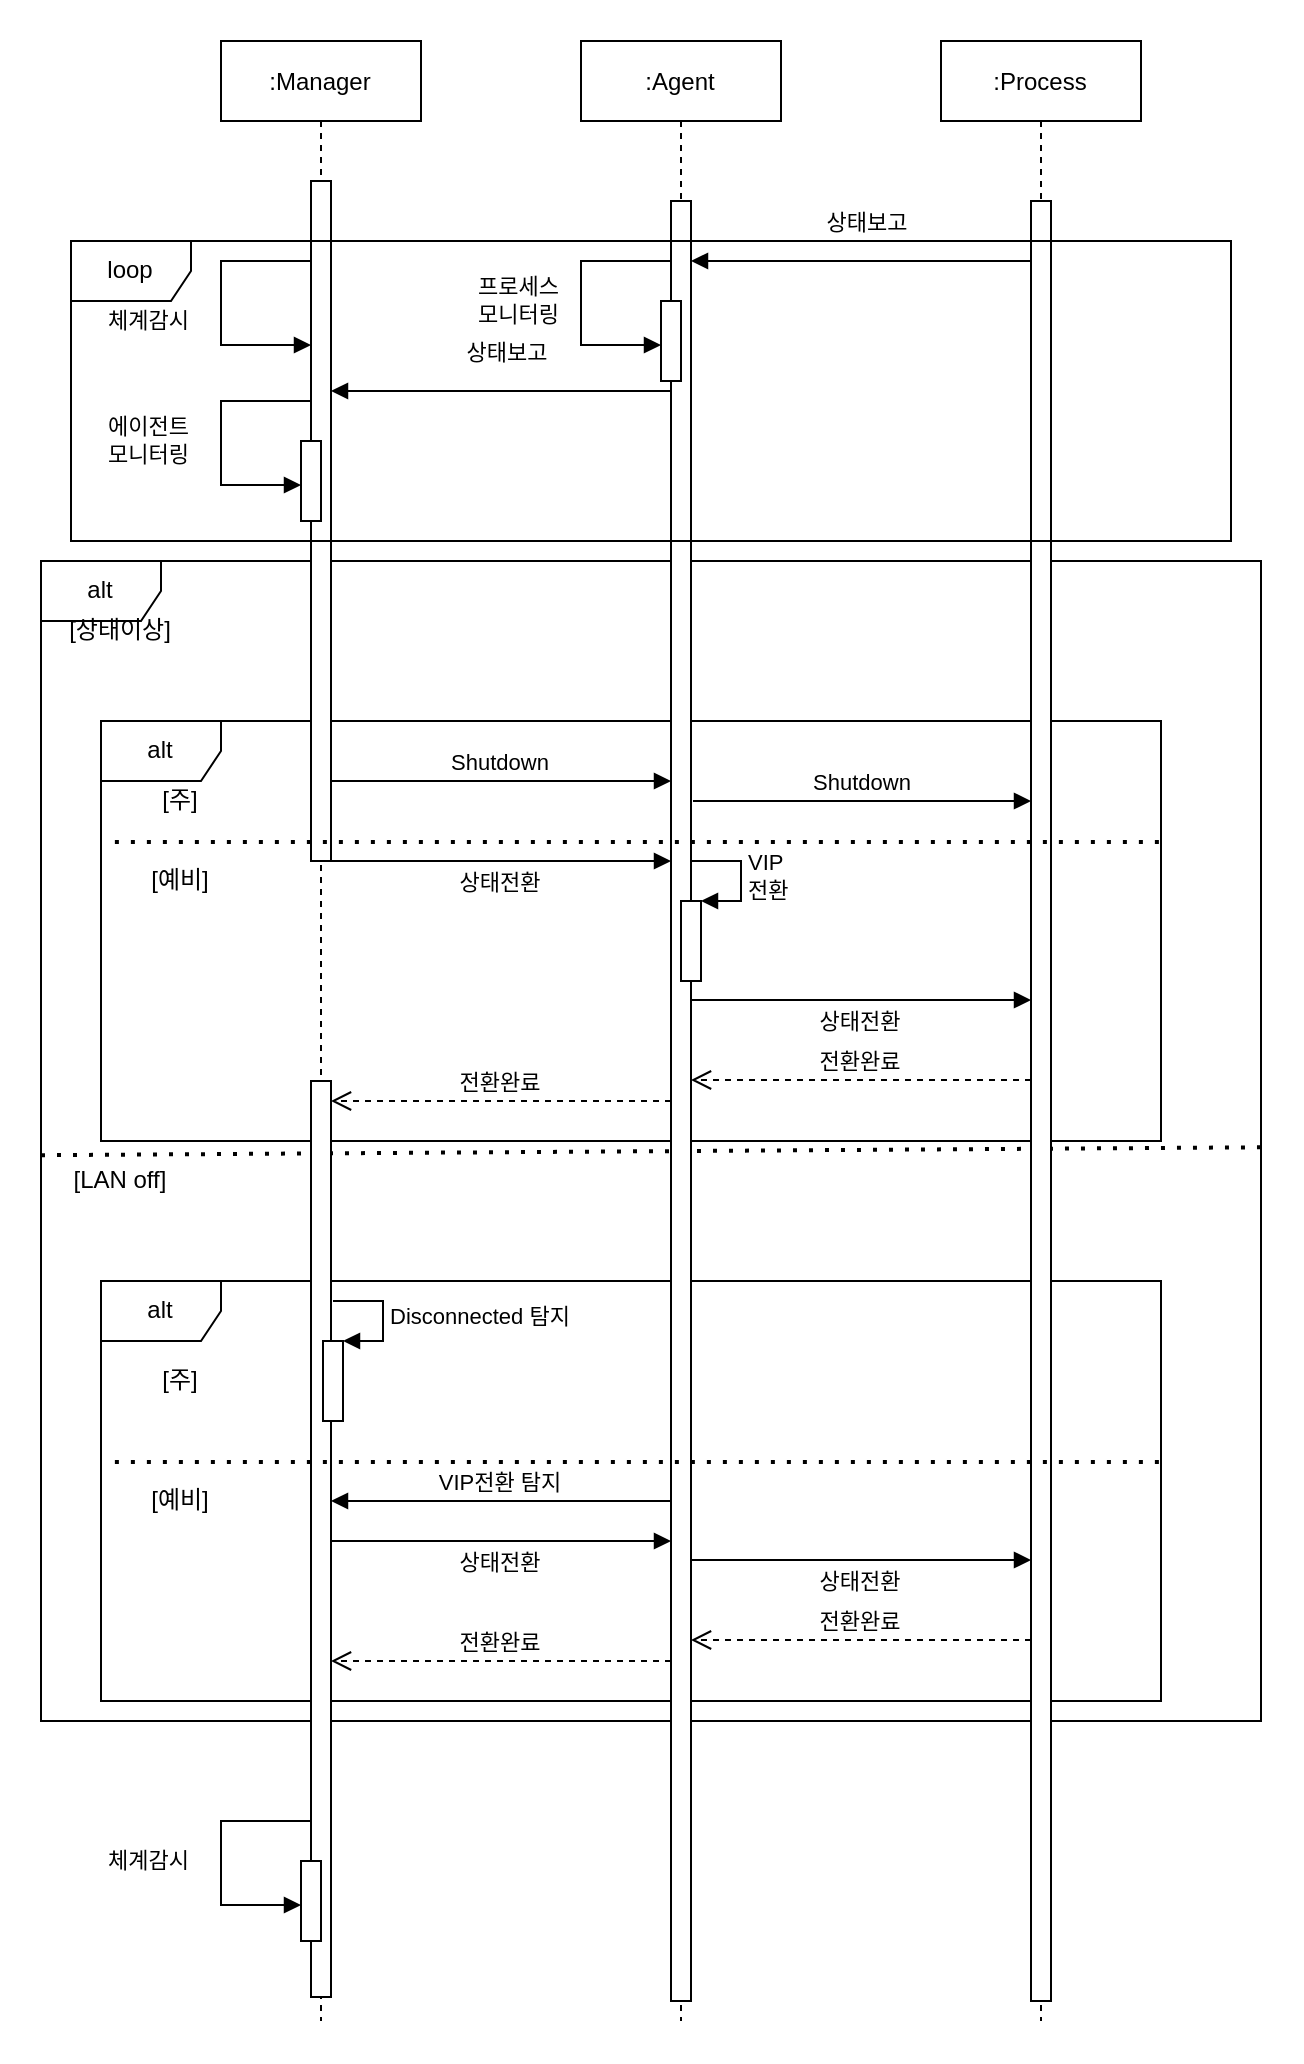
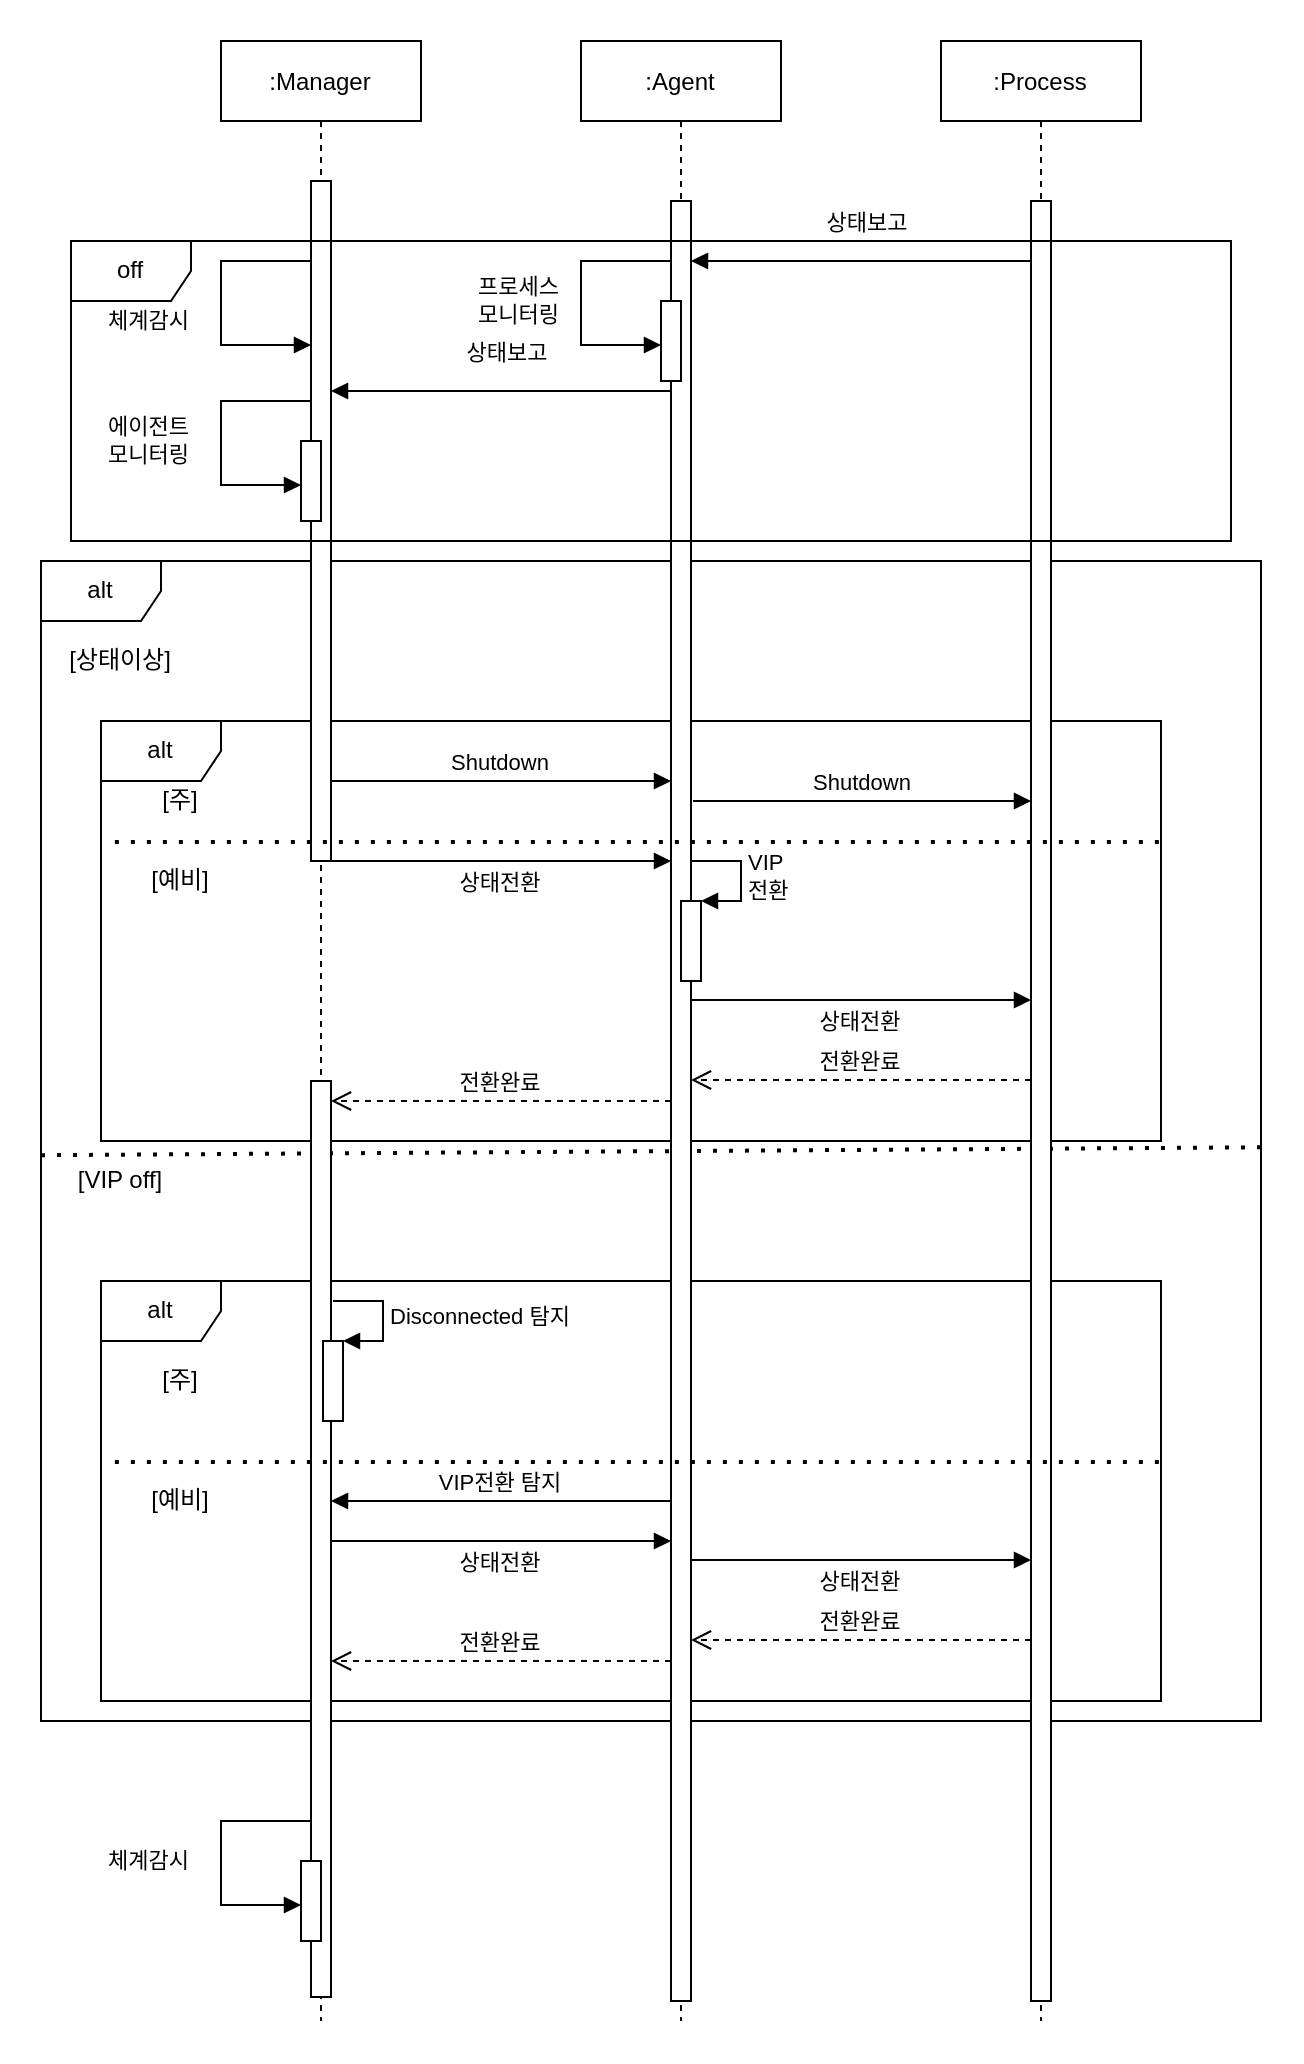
(131, 271) -> (131, 271)
(121, 631) -> (121, 661)
(121, 1181) -> (121, 1181)
